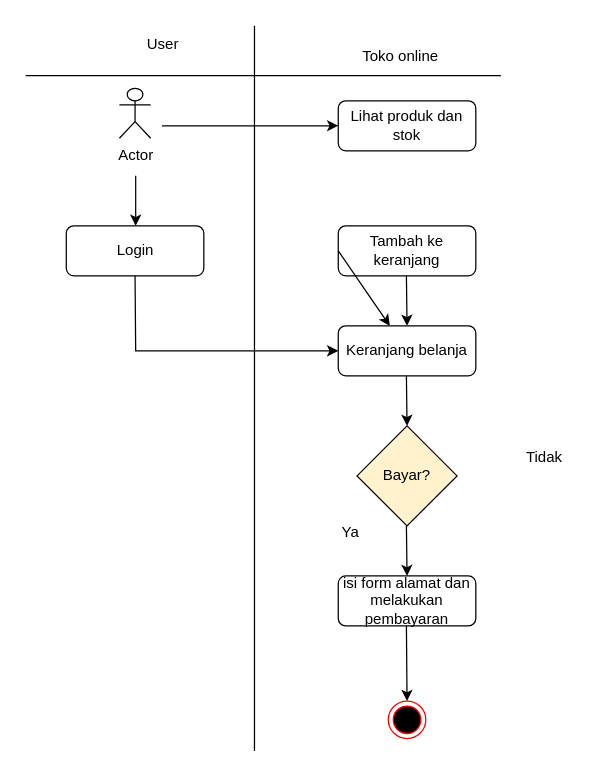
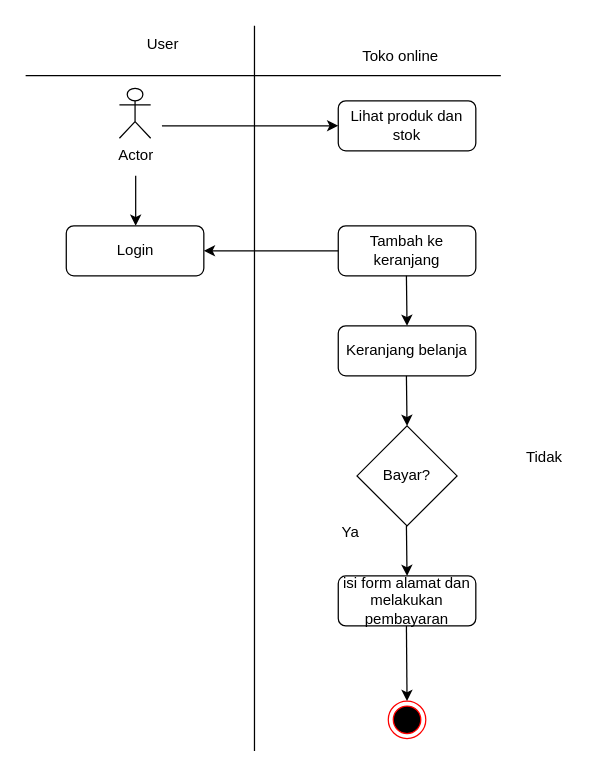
(361, 284) -> (275, 251)
(195, 351) -> none
(407, 476) -> (407, 476)
